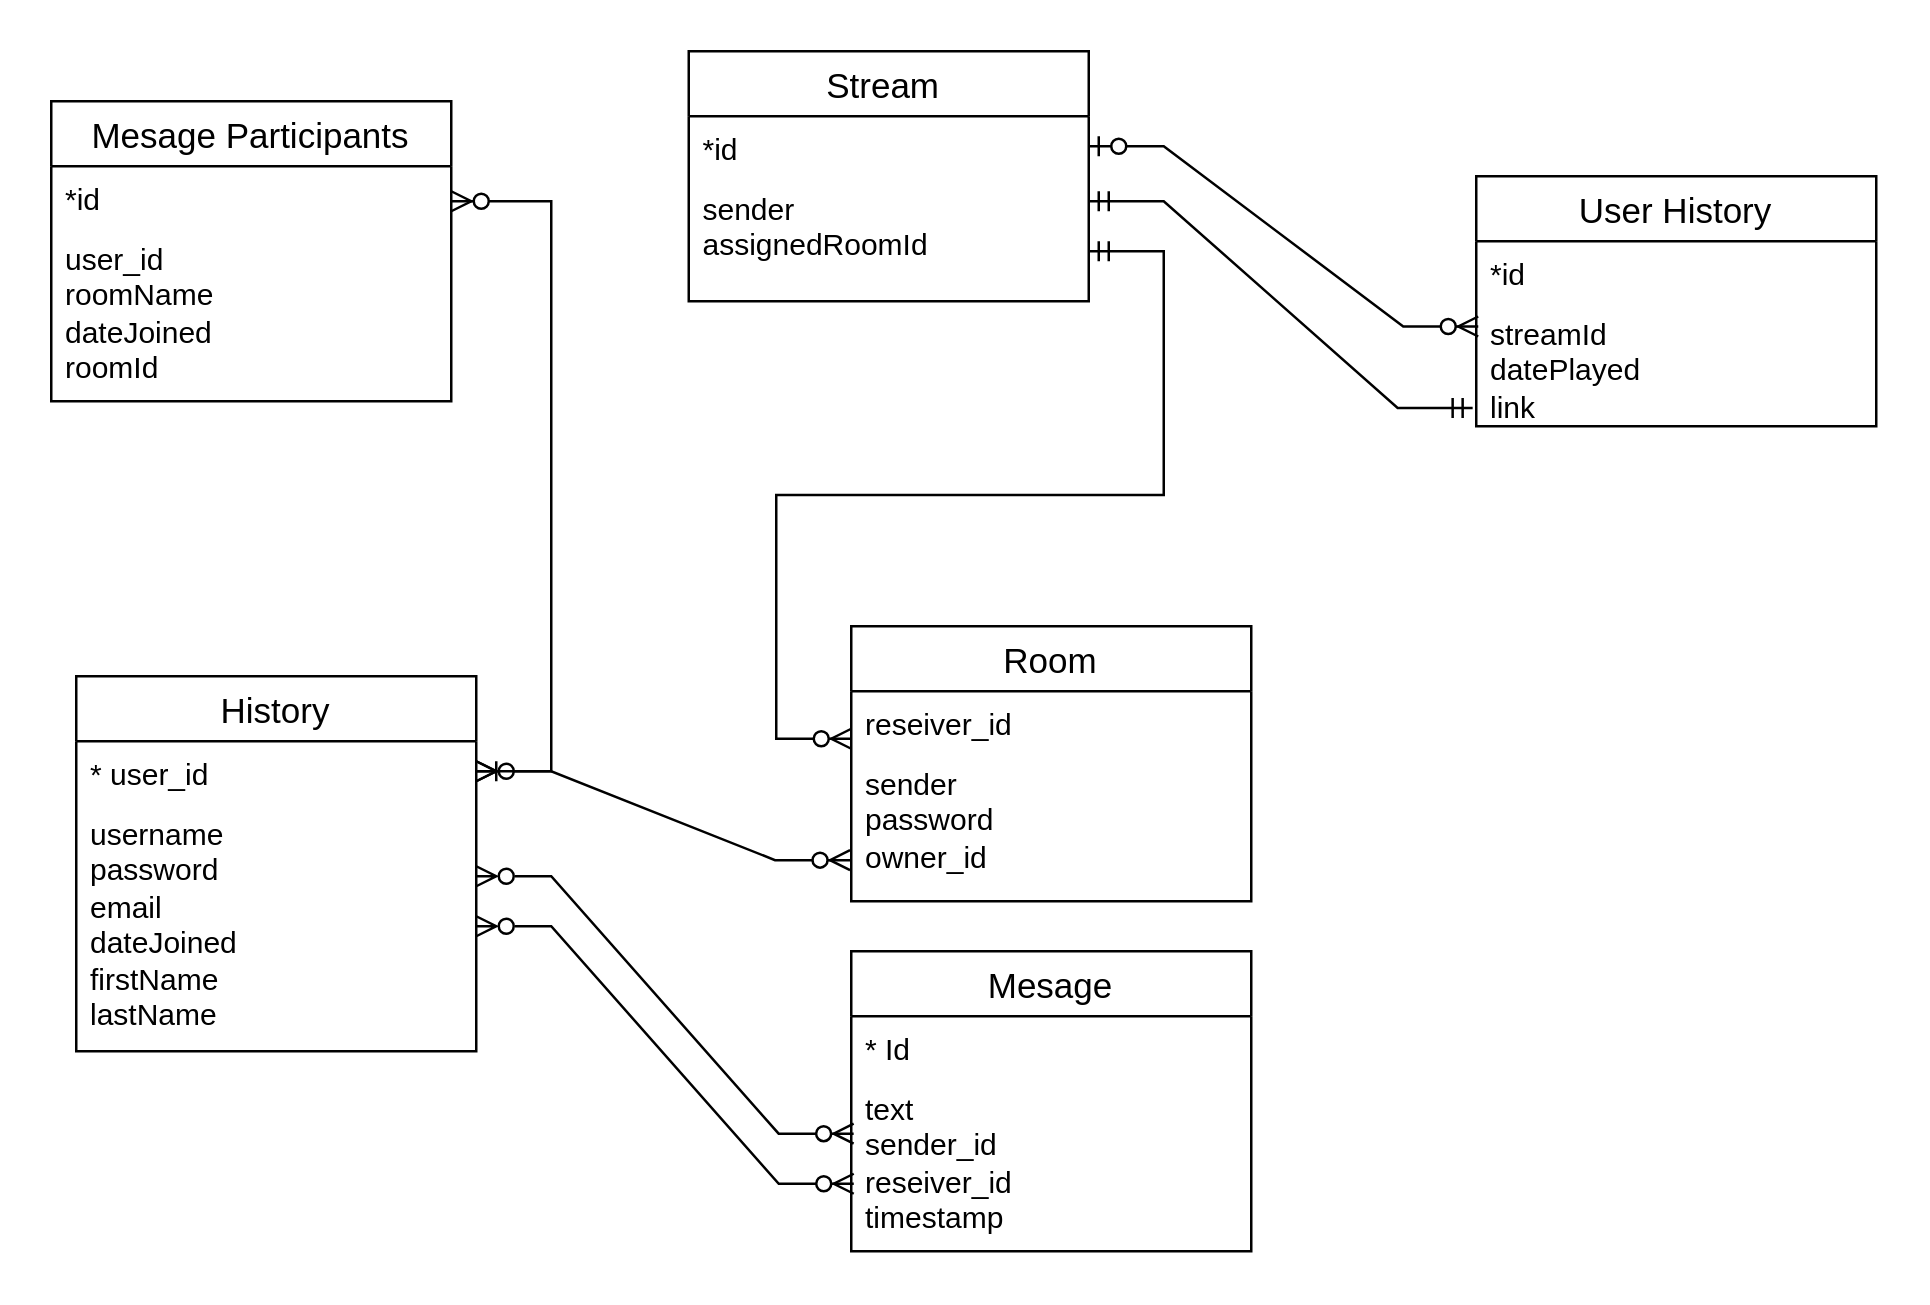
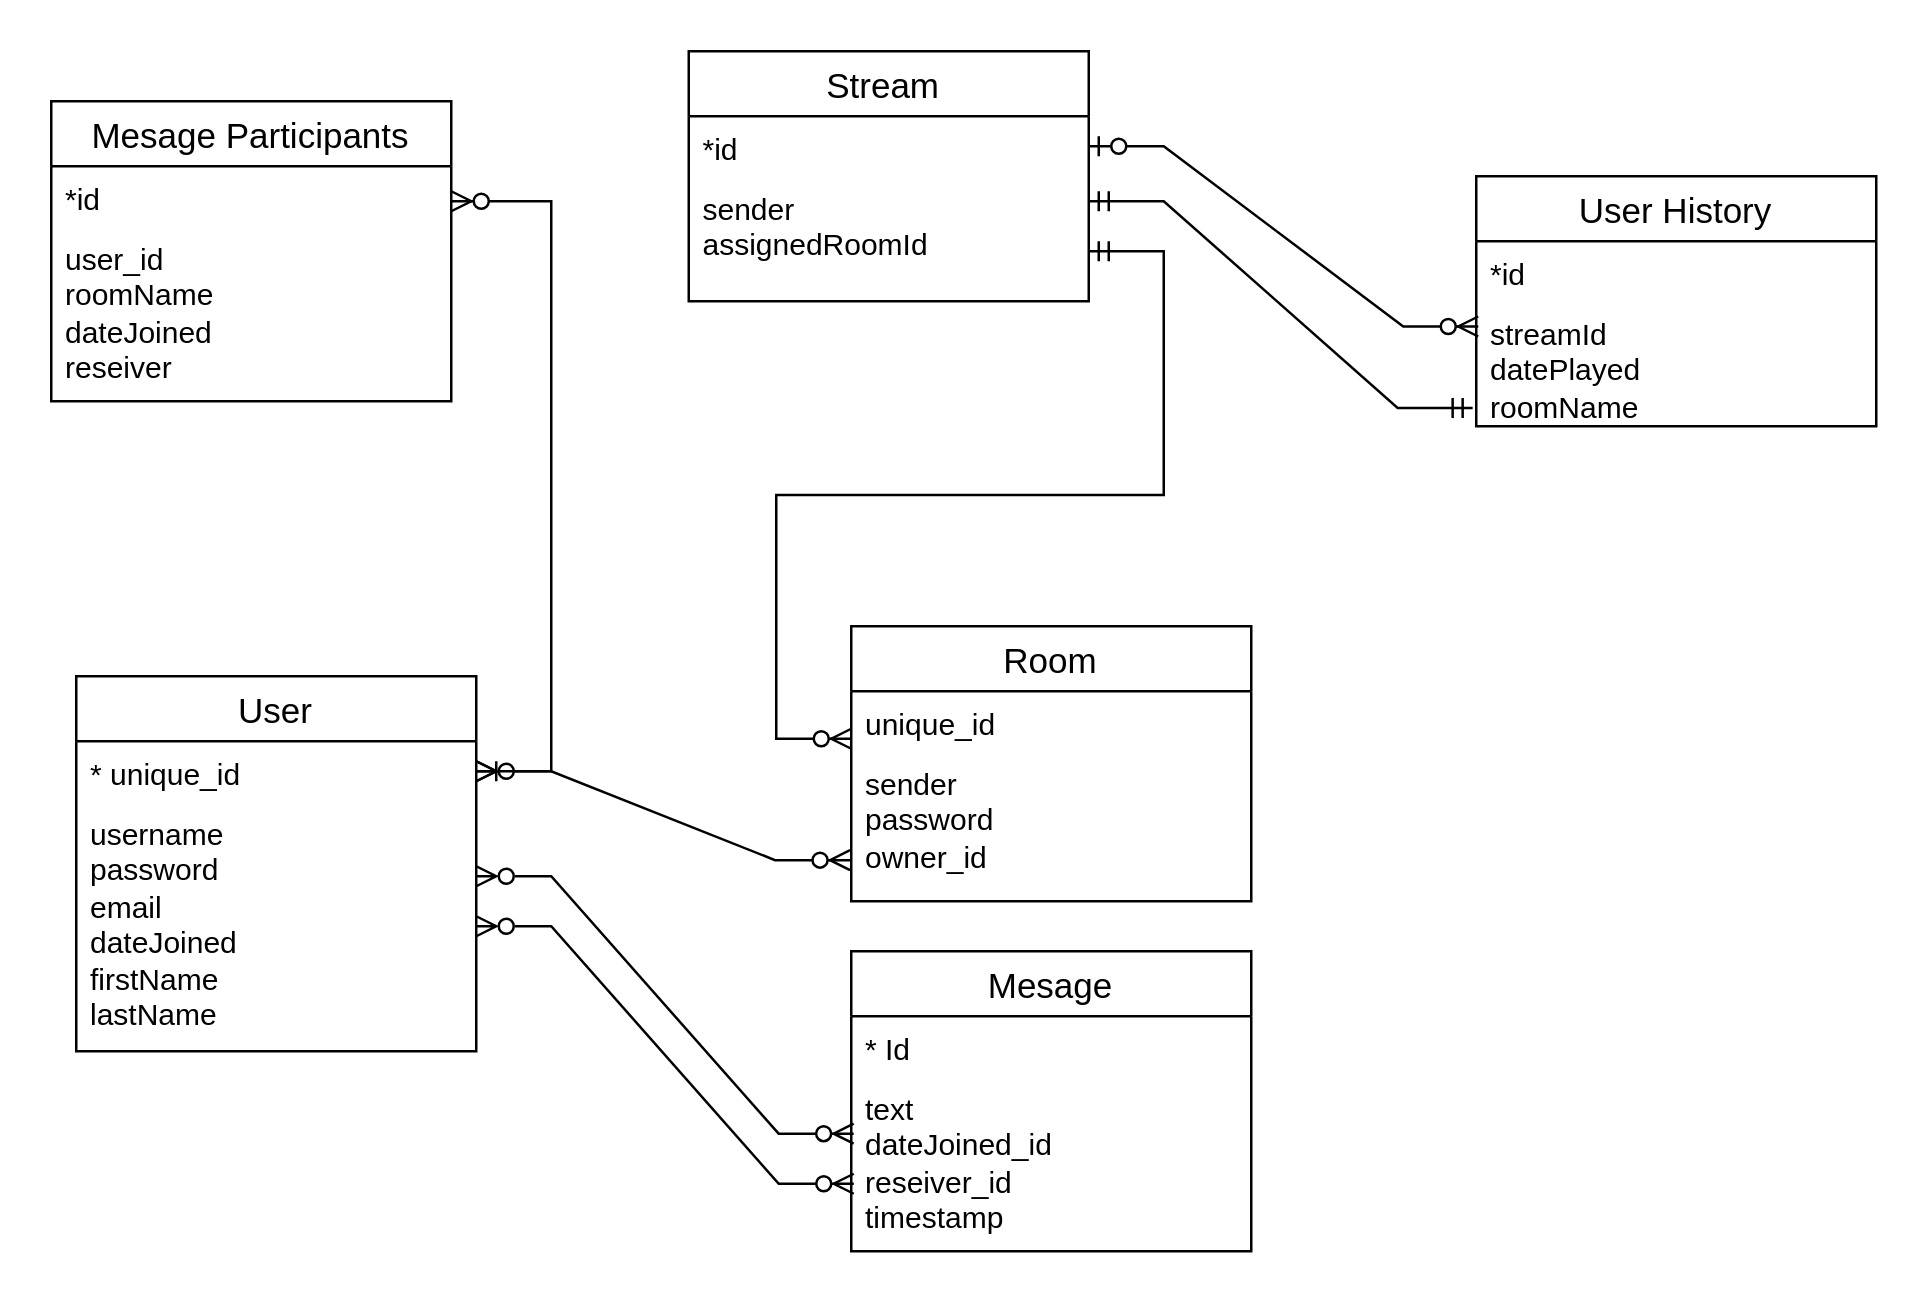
(146, 316) -> (146, 316)
(1571, 373) -> (1571, 373)
(275, 711) -> (275, 711)
(951, 727) -> (934, 727)
(159, 777) -> (172, 777)
(951, 1166) -> (968, 1166)
